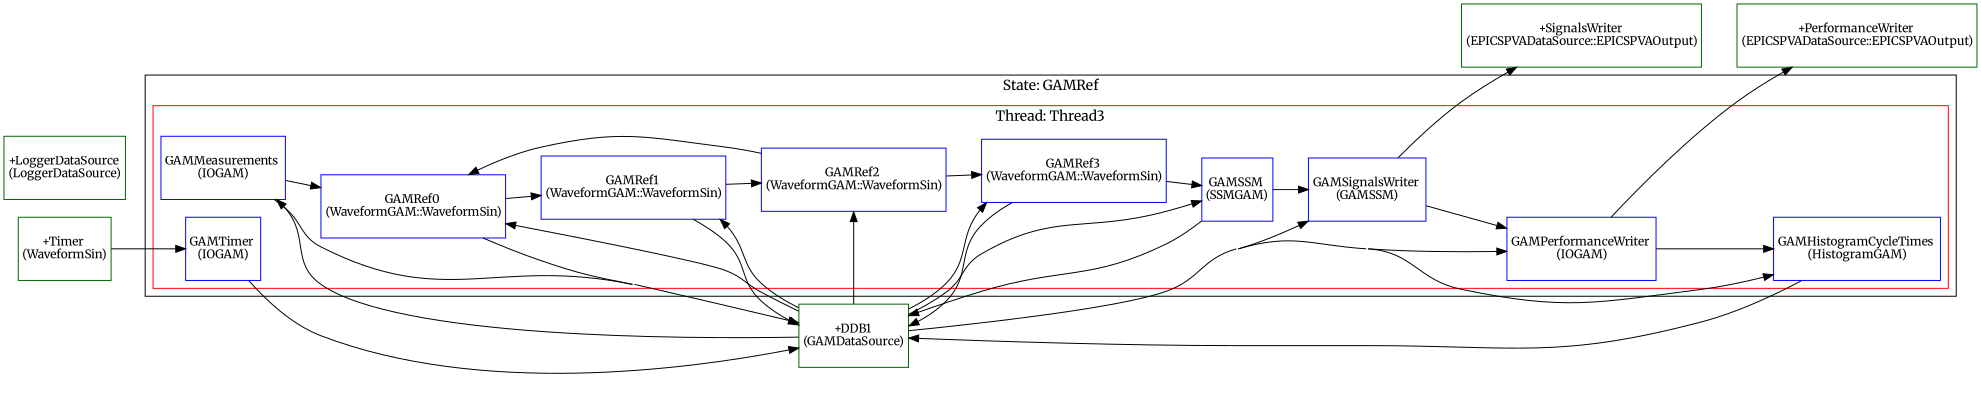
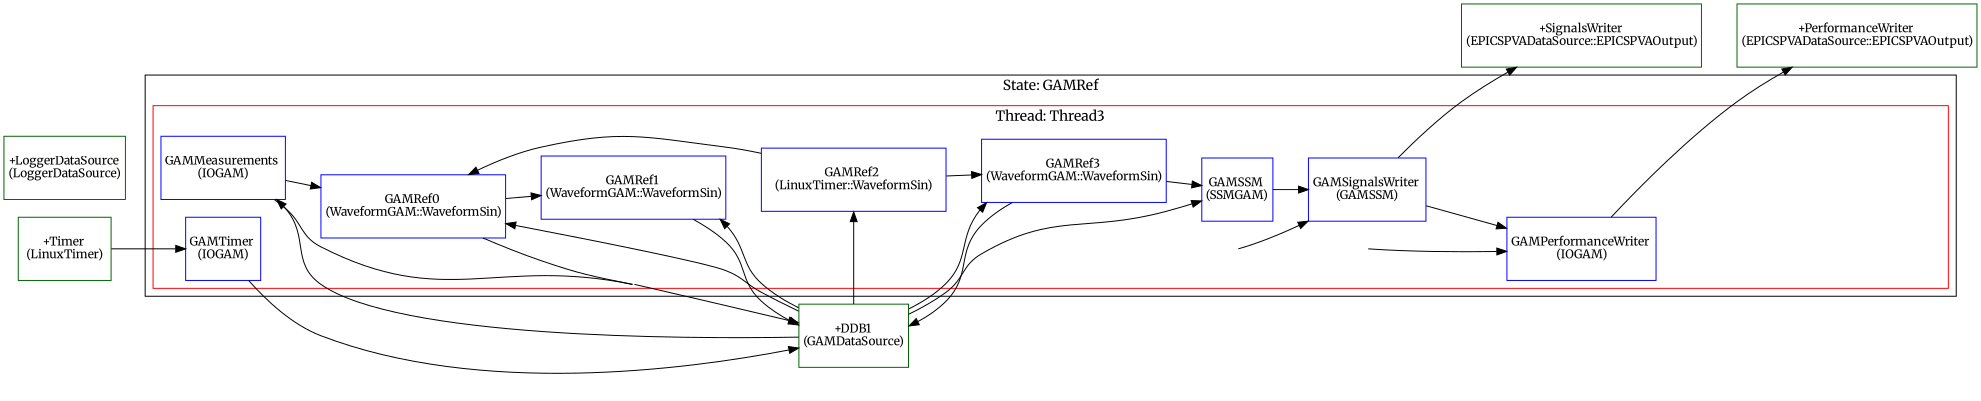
(739, 184) -> none
(854, 186) -> (854, 186)
(1857, 249) -> none
(65, 255) -> (65, 255)
(1063, 274) -> none
